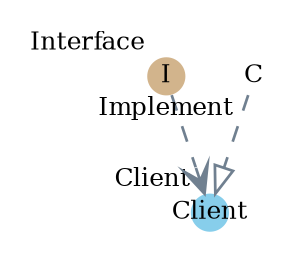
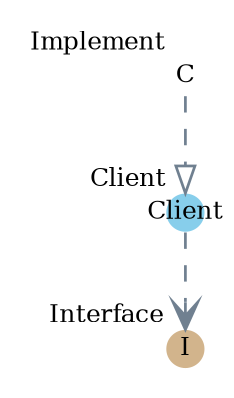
(184, 131) -> (185, 267)
